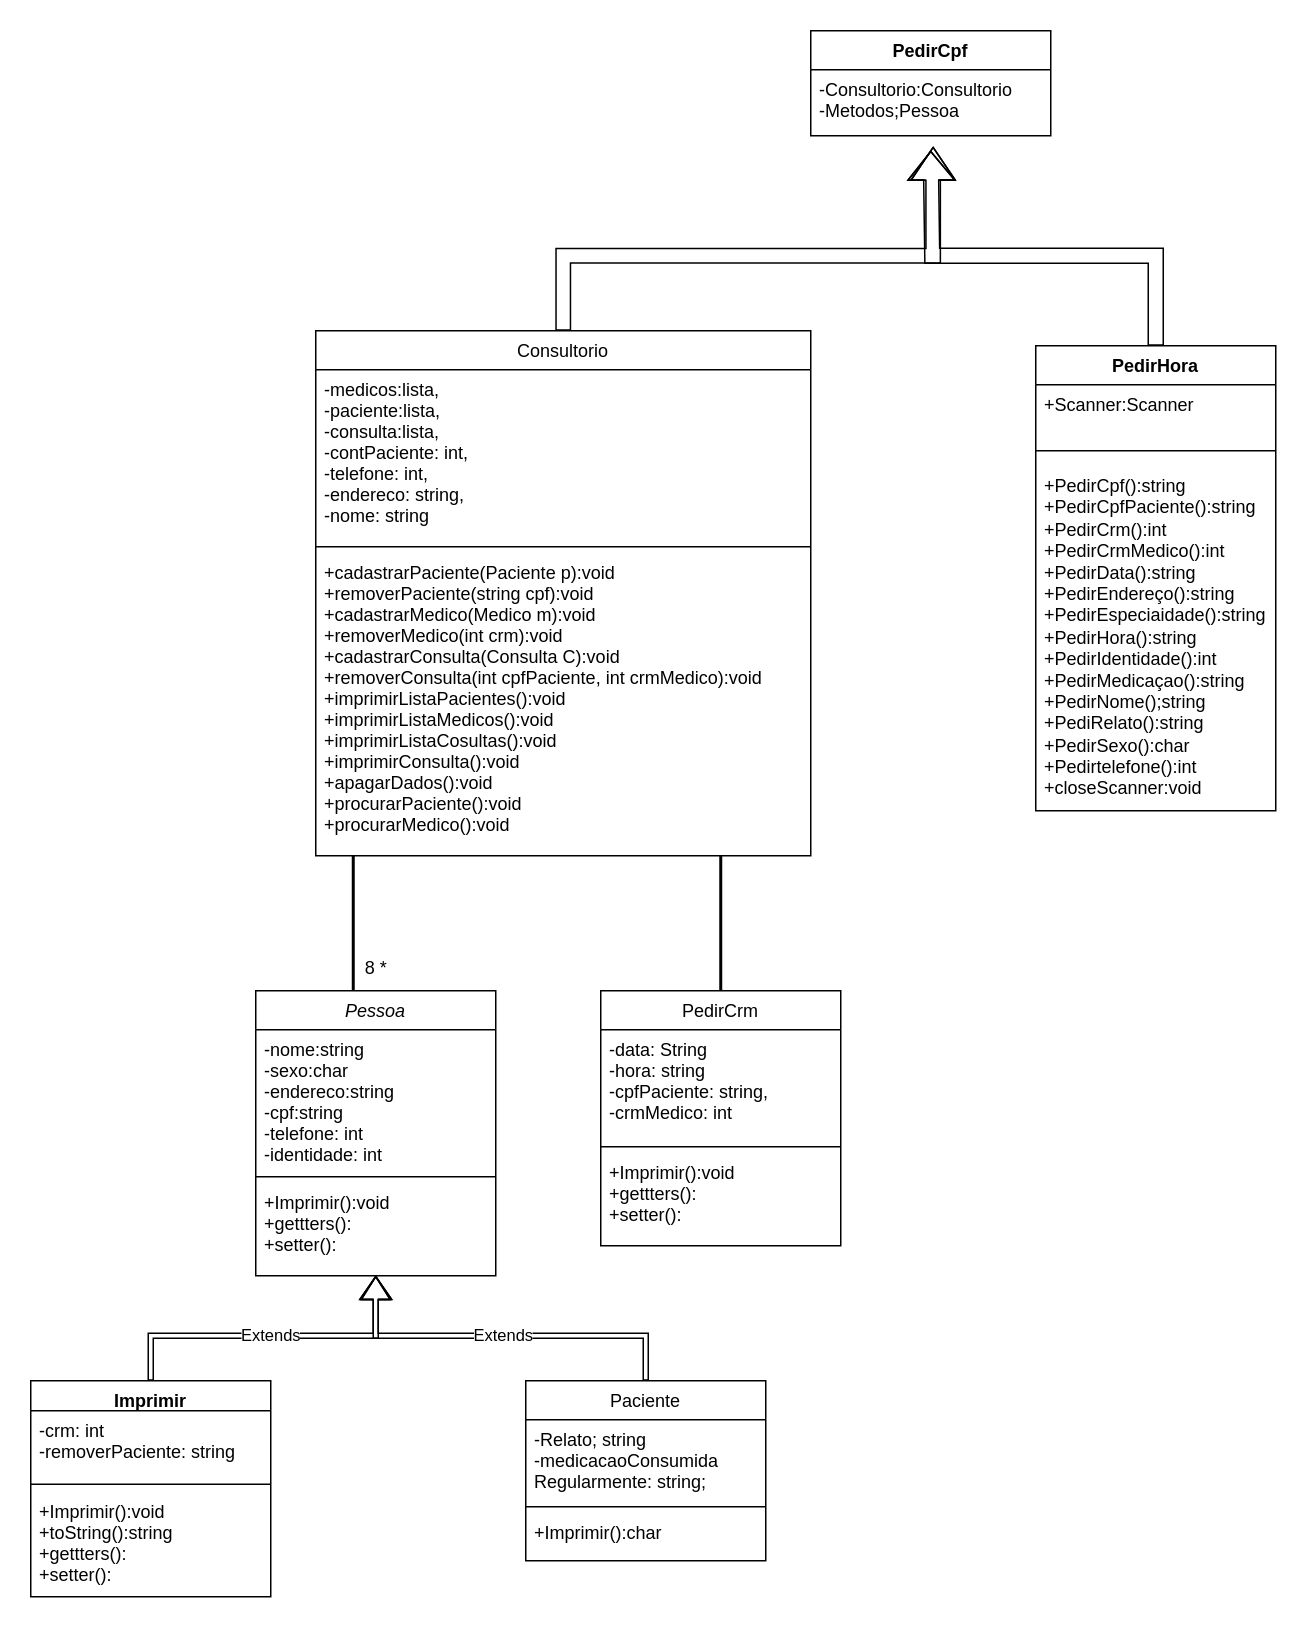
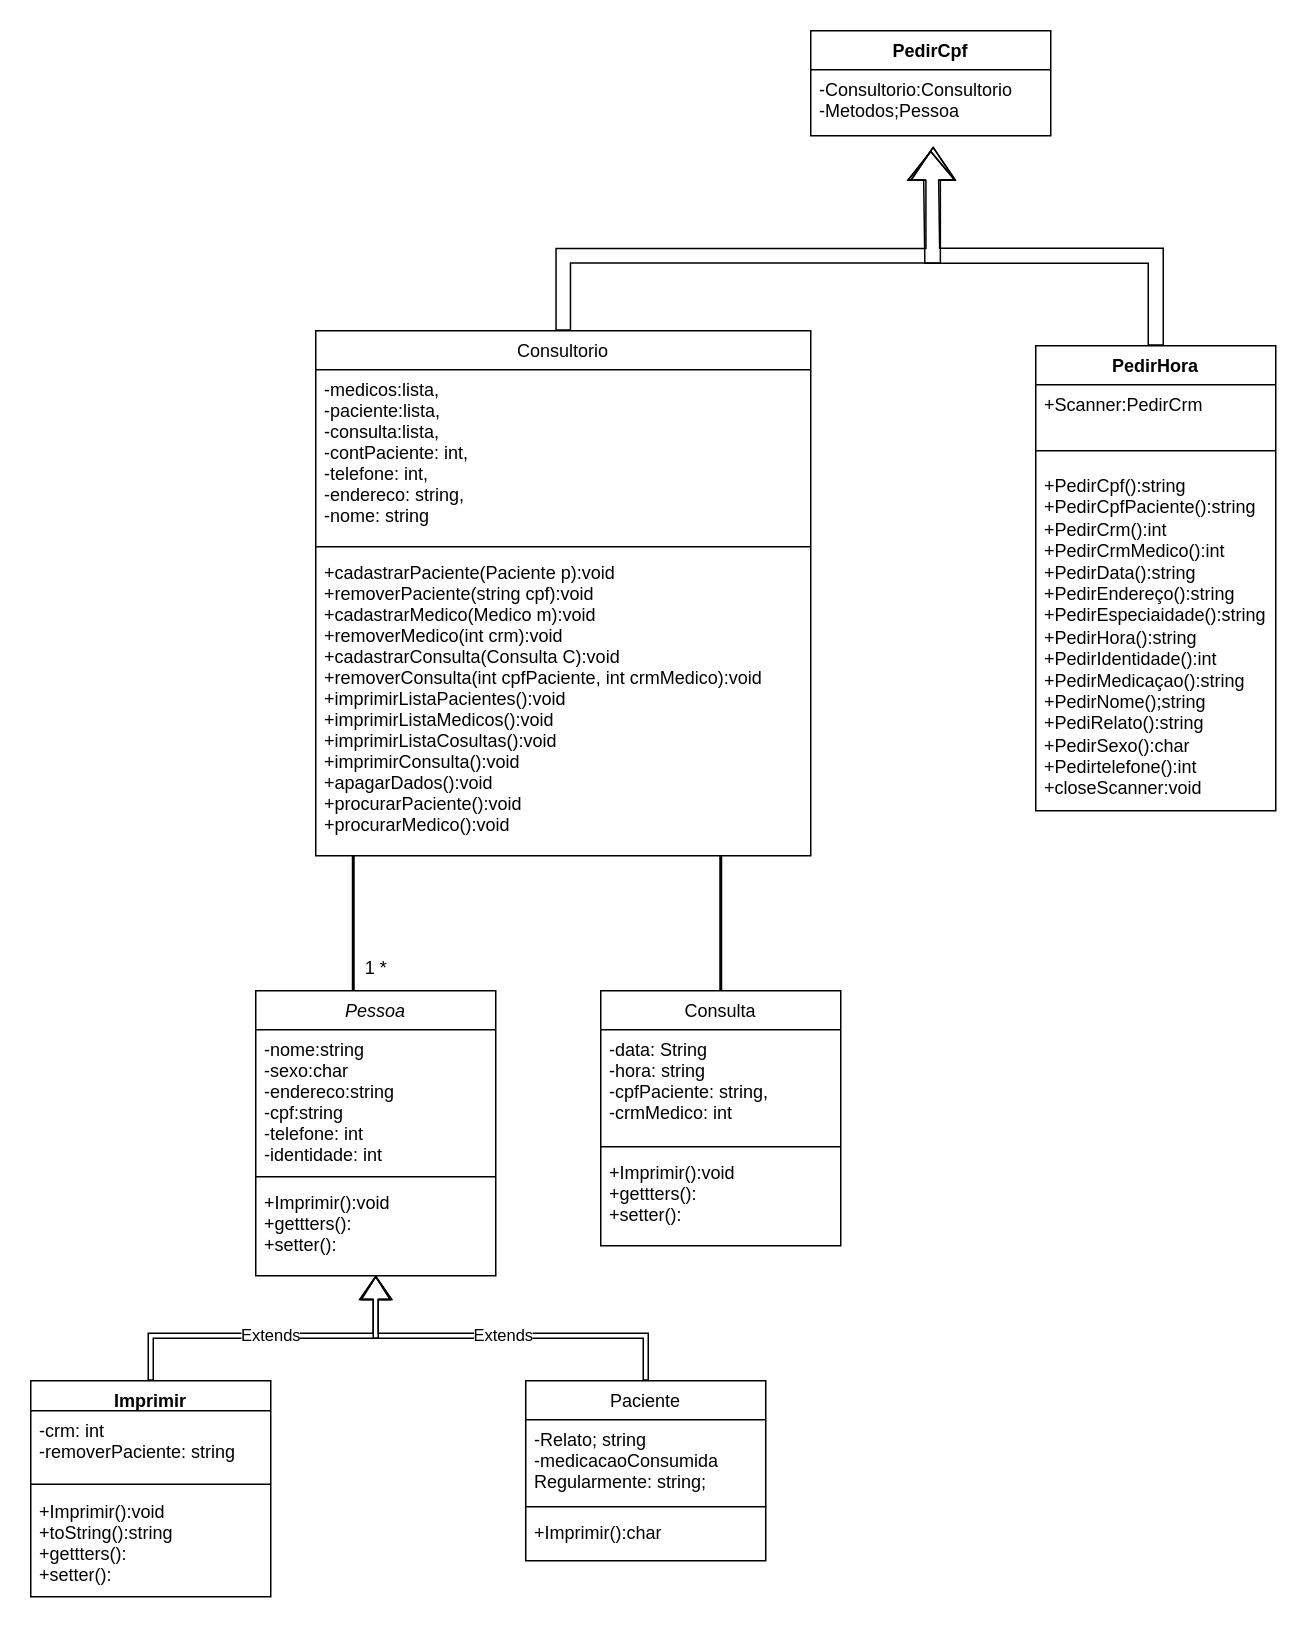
(1123, 406) -> (1126, 406)
(377, 968) -> (377, 968)
(720, 1011) -> (720, 1011)
